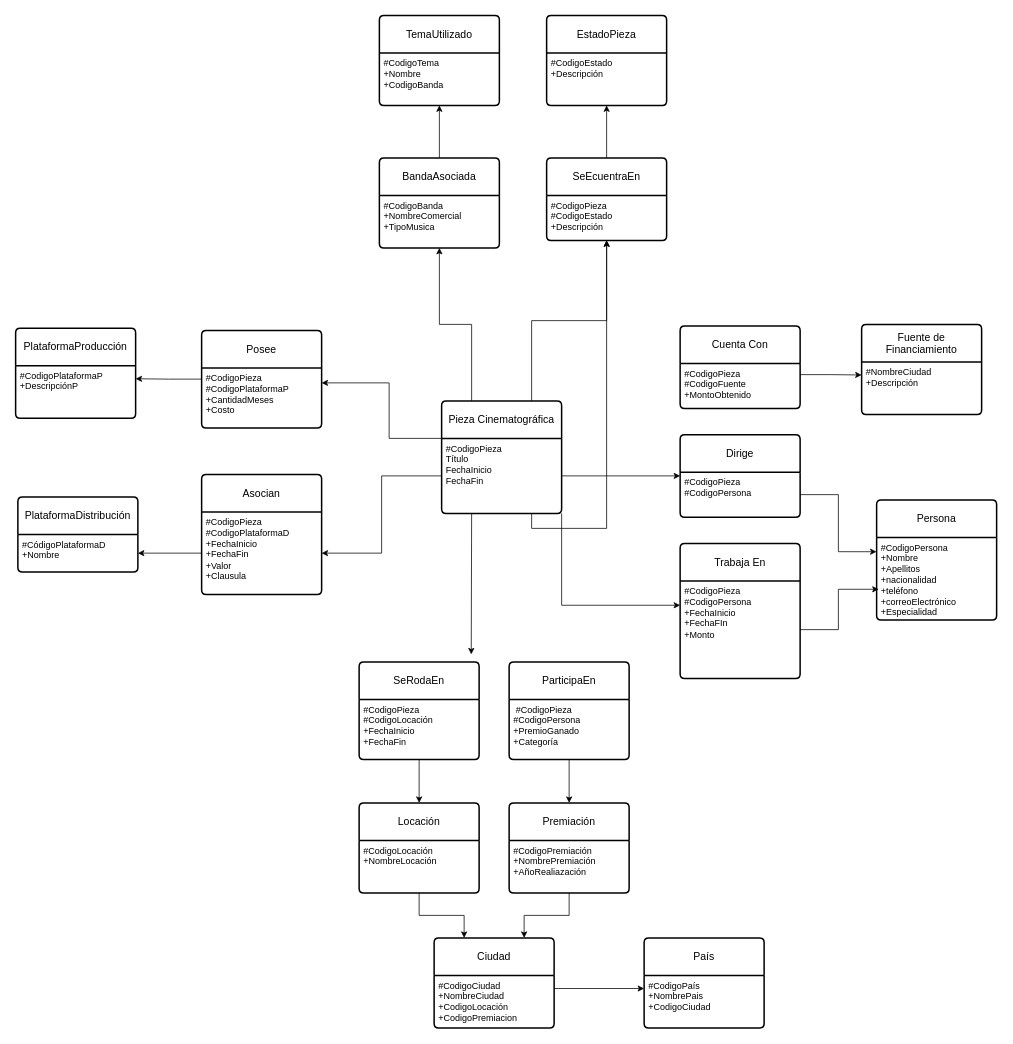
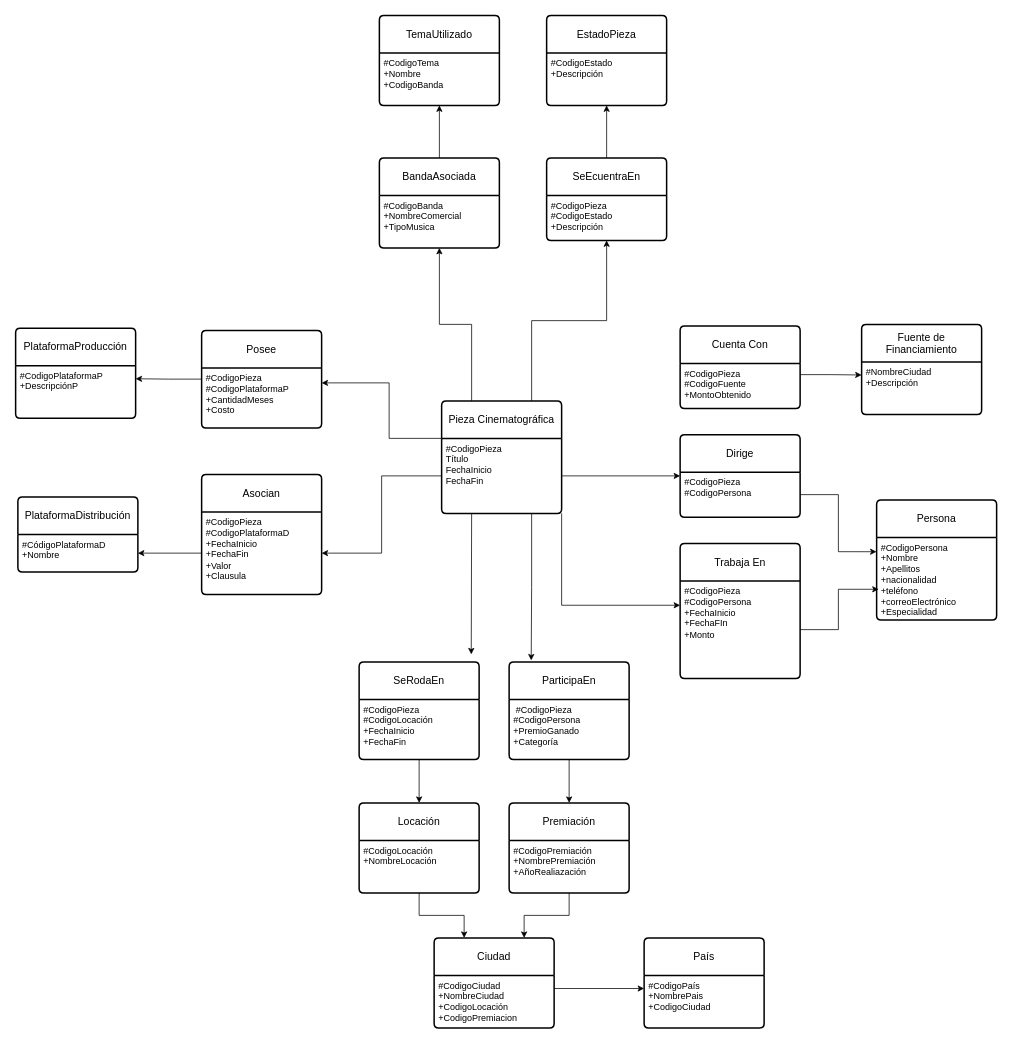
(606, 464) -> (531, 591)
